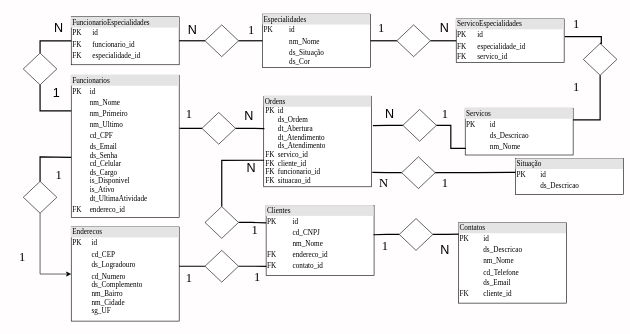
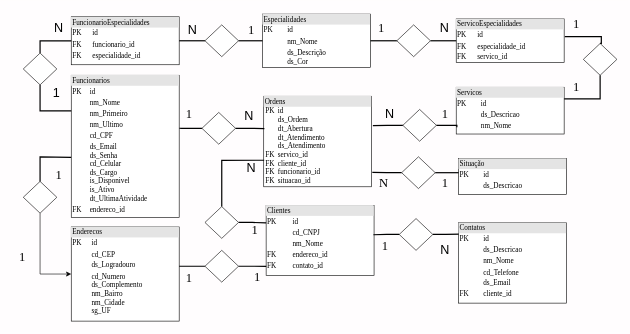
(288, 36) -> (288, 36)
(519, 132) -> (510, 111)
(570, 177) -> (513, 177)
